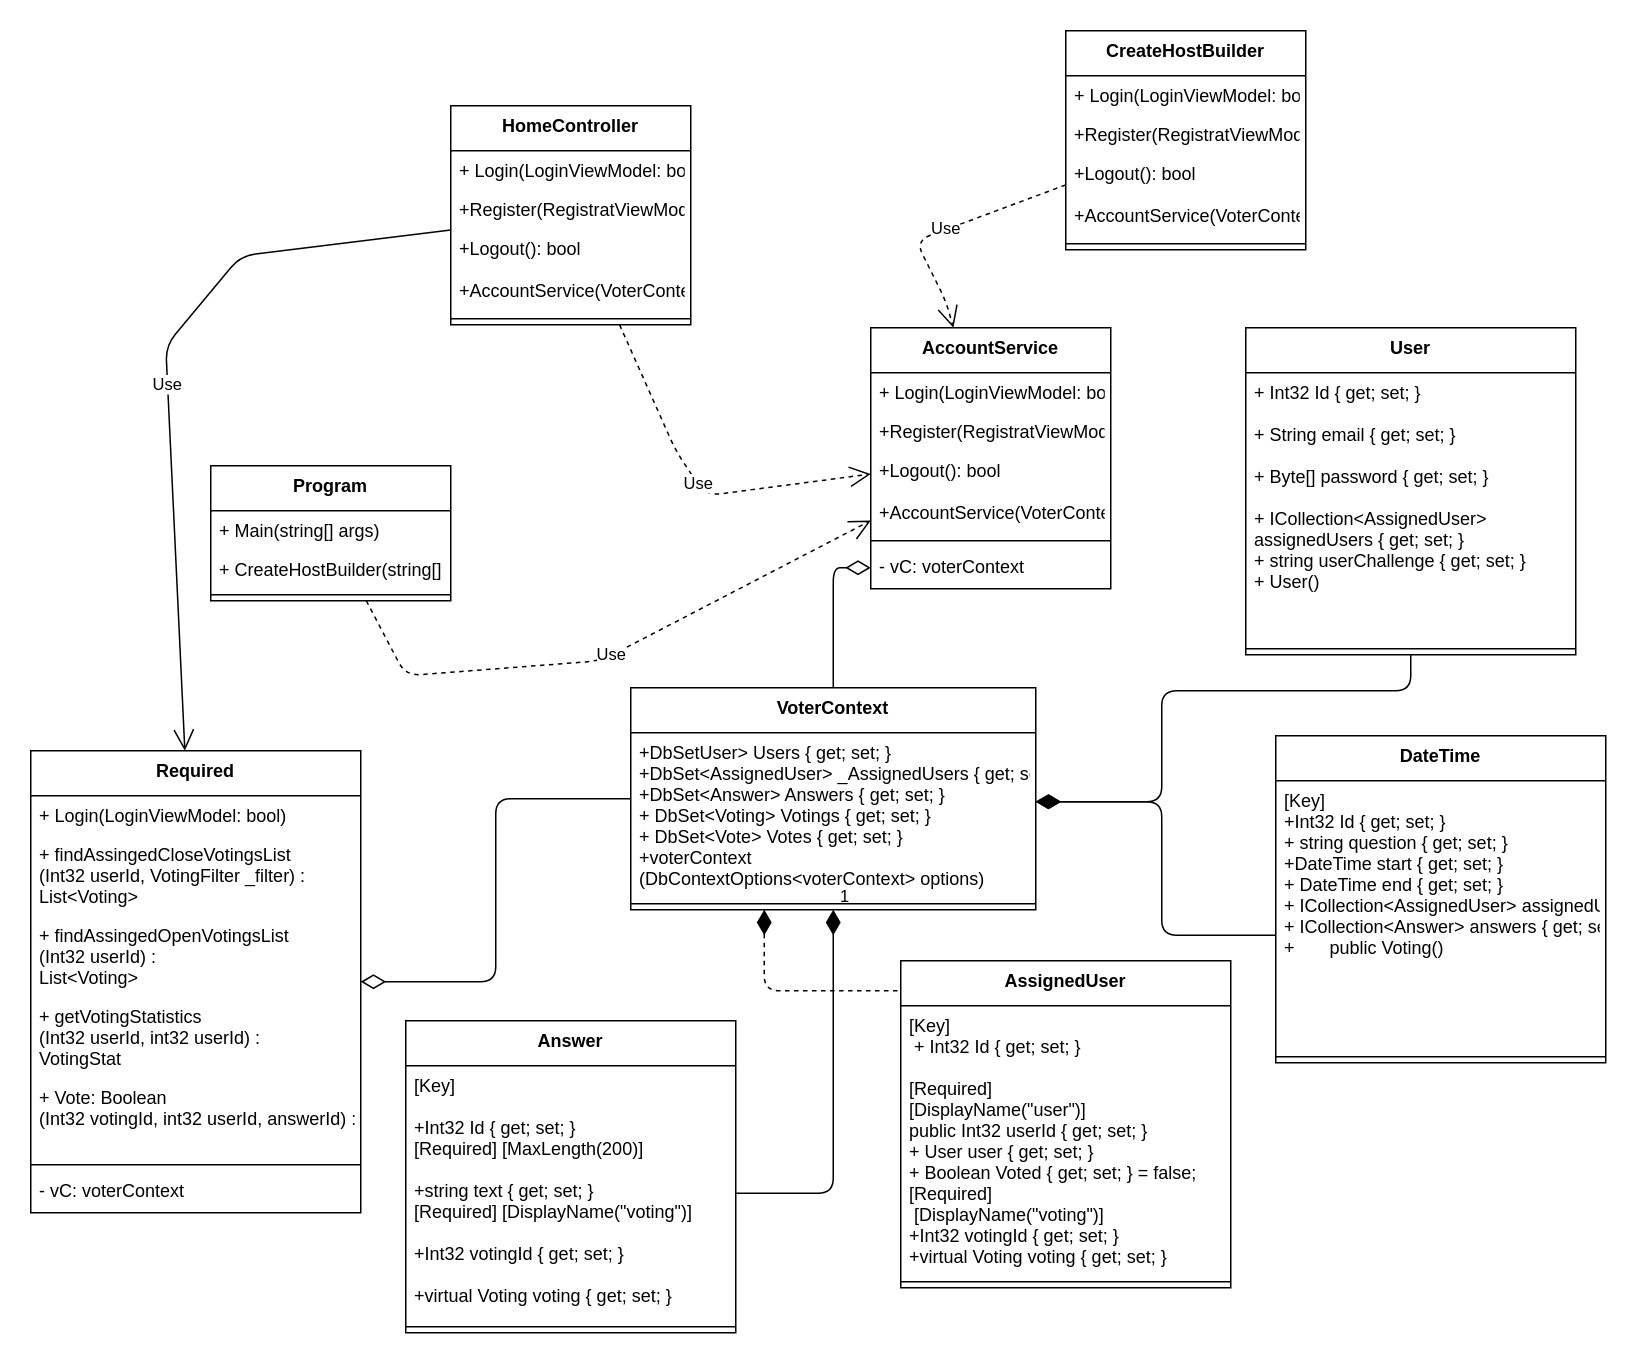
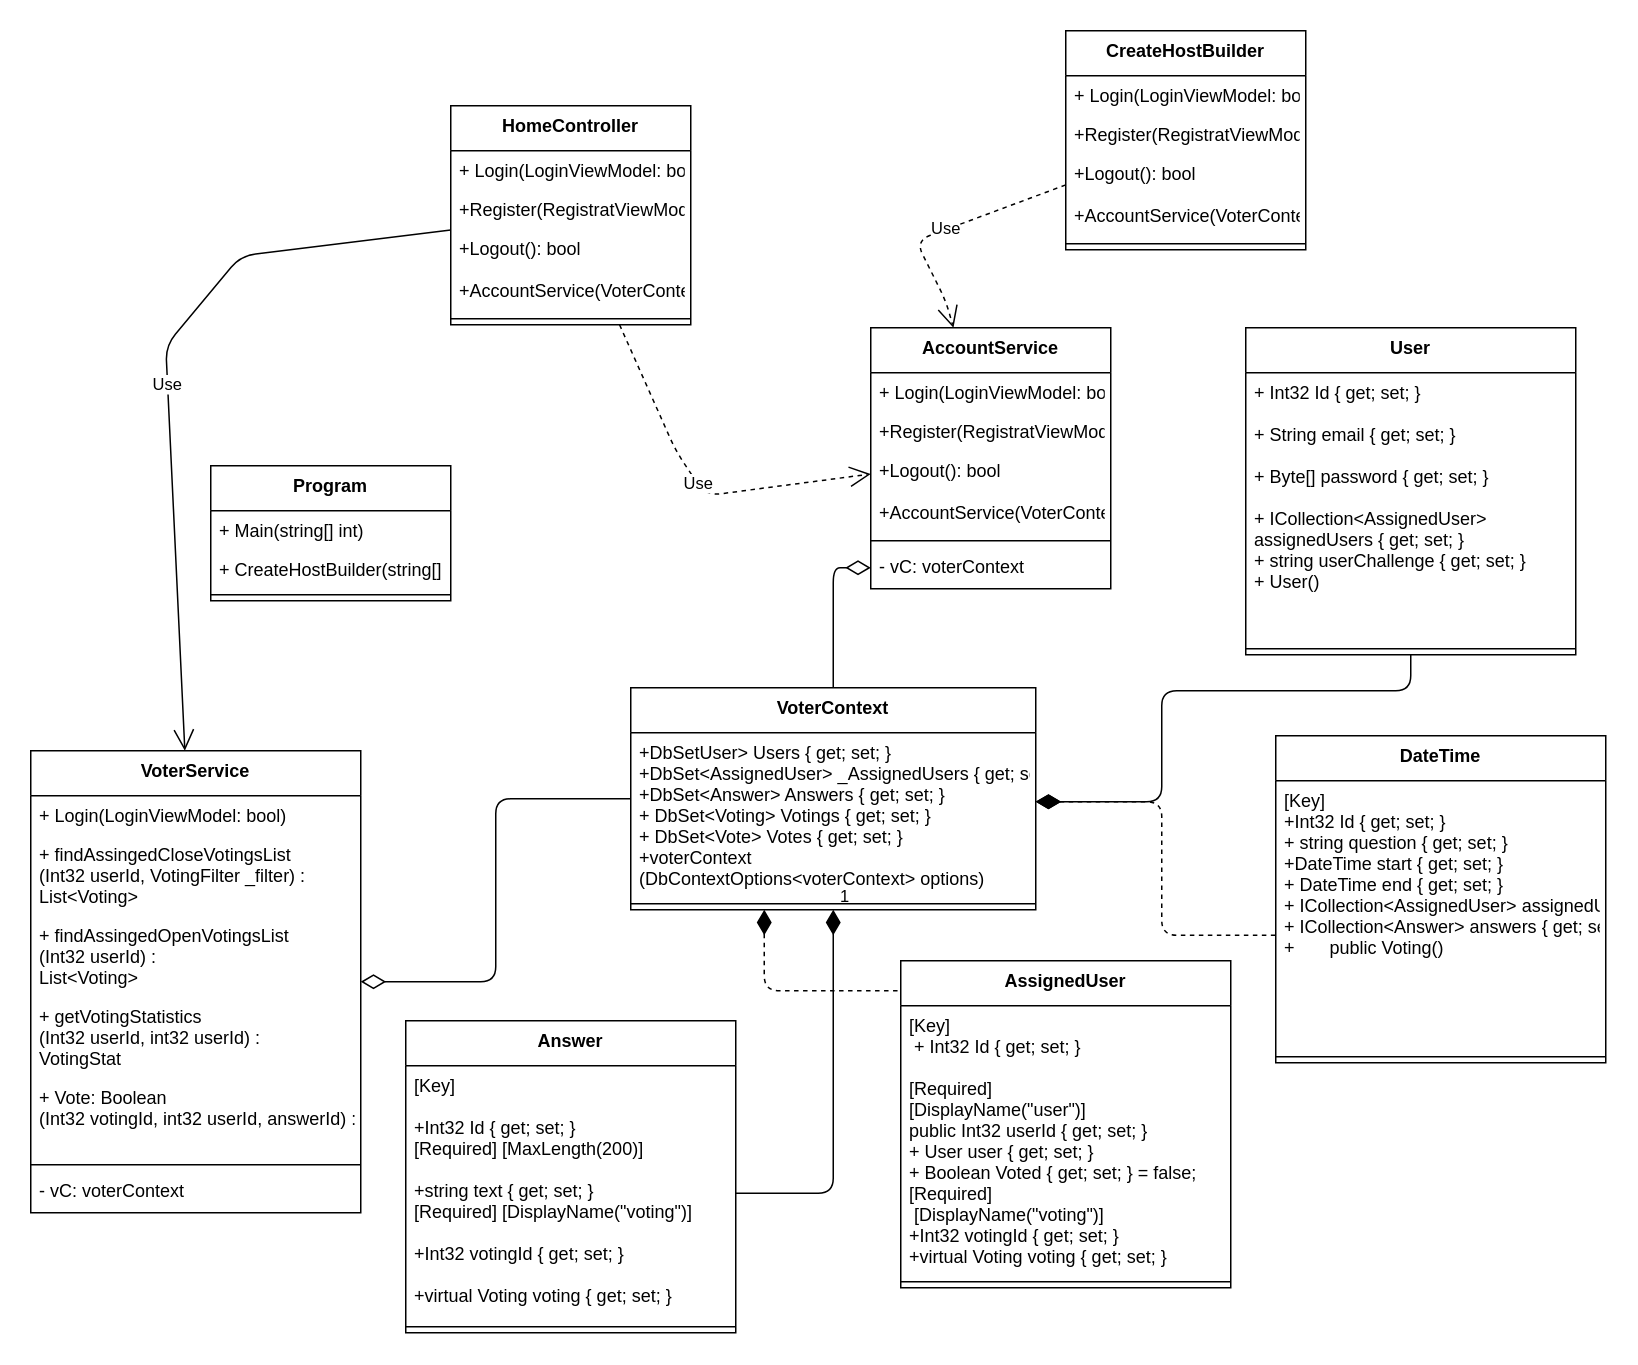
(315, 531) -> (308, 531)
(619, 651) -> none
(195, 771) -> (195, 771)
(1162, 918) -> (1162, 918)
